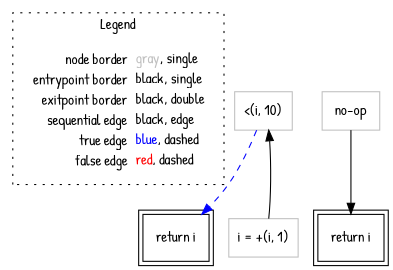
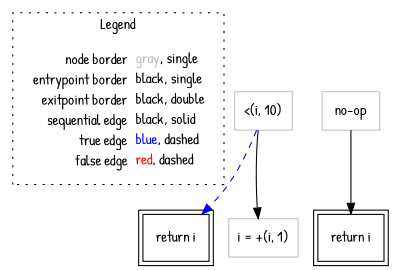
(179, 119) -> (180, 119)
(271, 180) -> (256, 169)
